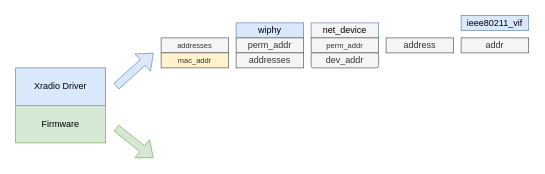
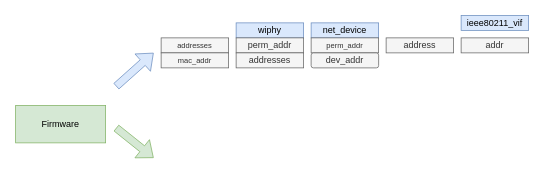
(345, 30) -> (345, 30)
(195, 60) -> (195, 60)
(60, 87) -> none
